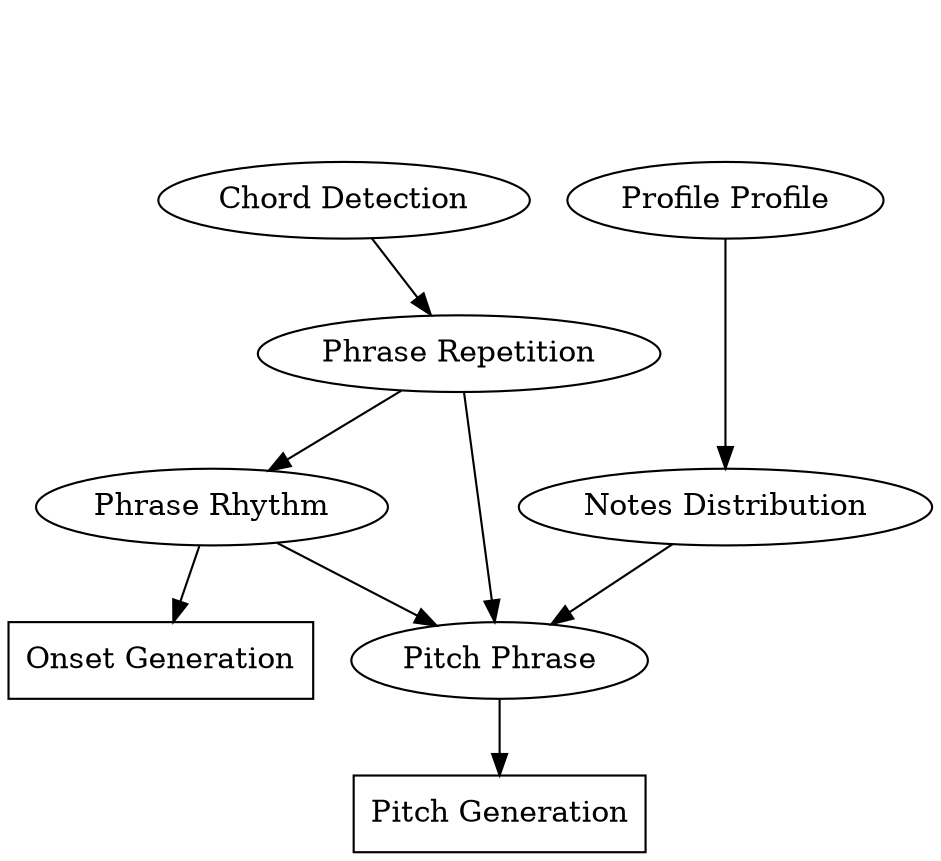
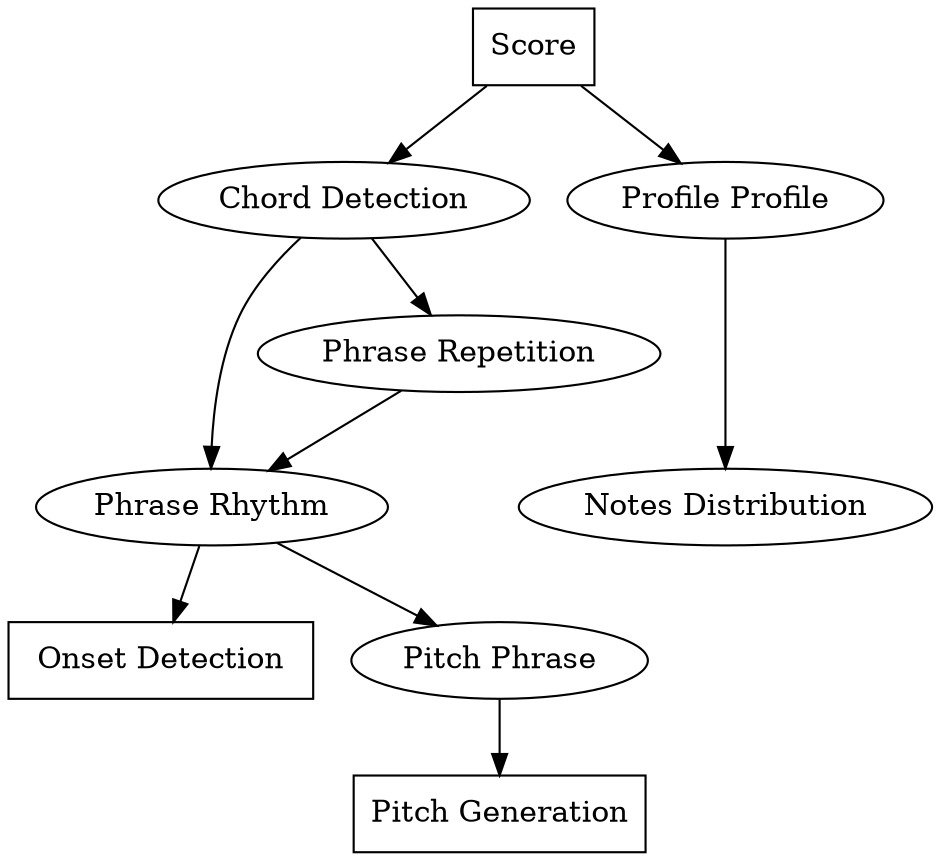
none -> (534, 47)
none -> (233, 332)
(478, 496) -> none
(621, 578) -> none
(161, 660) -> (161, 660)
